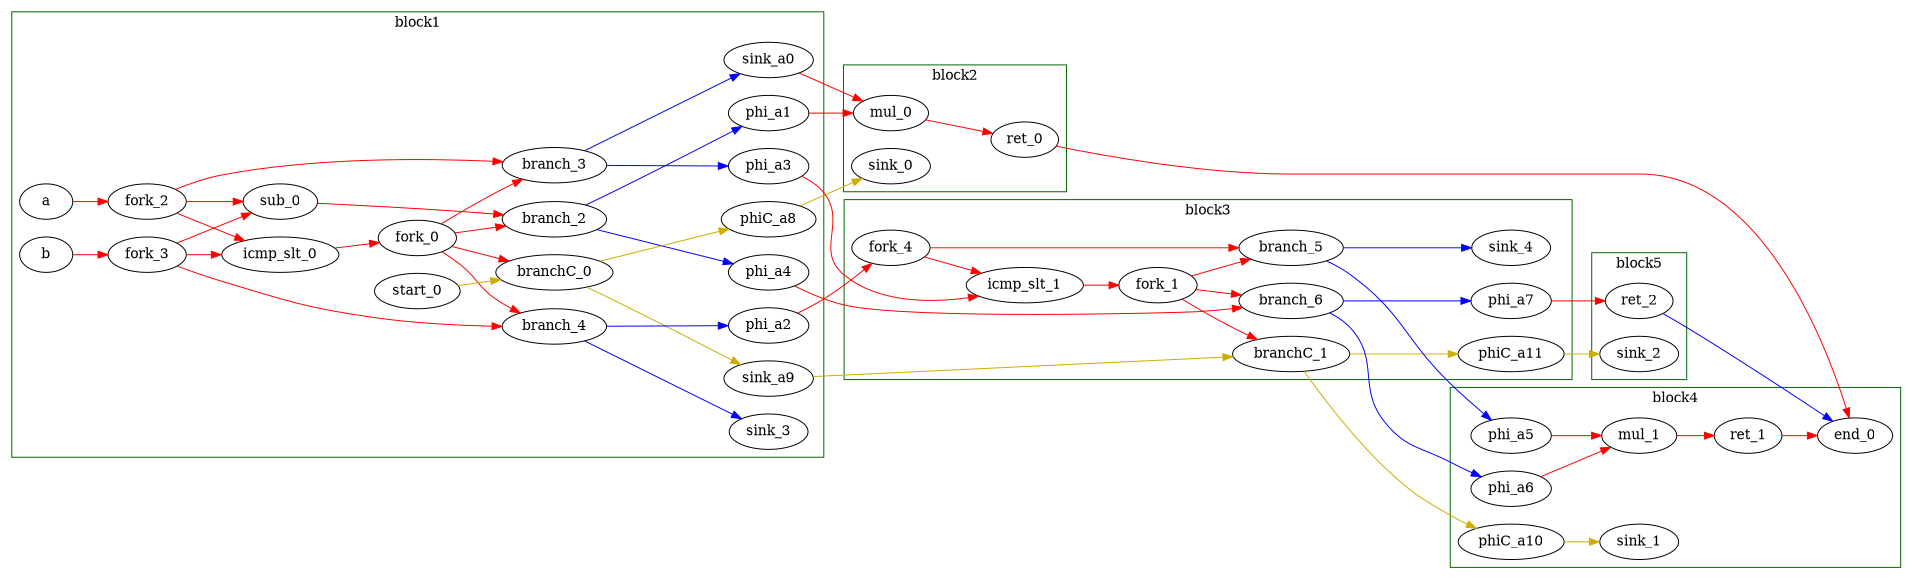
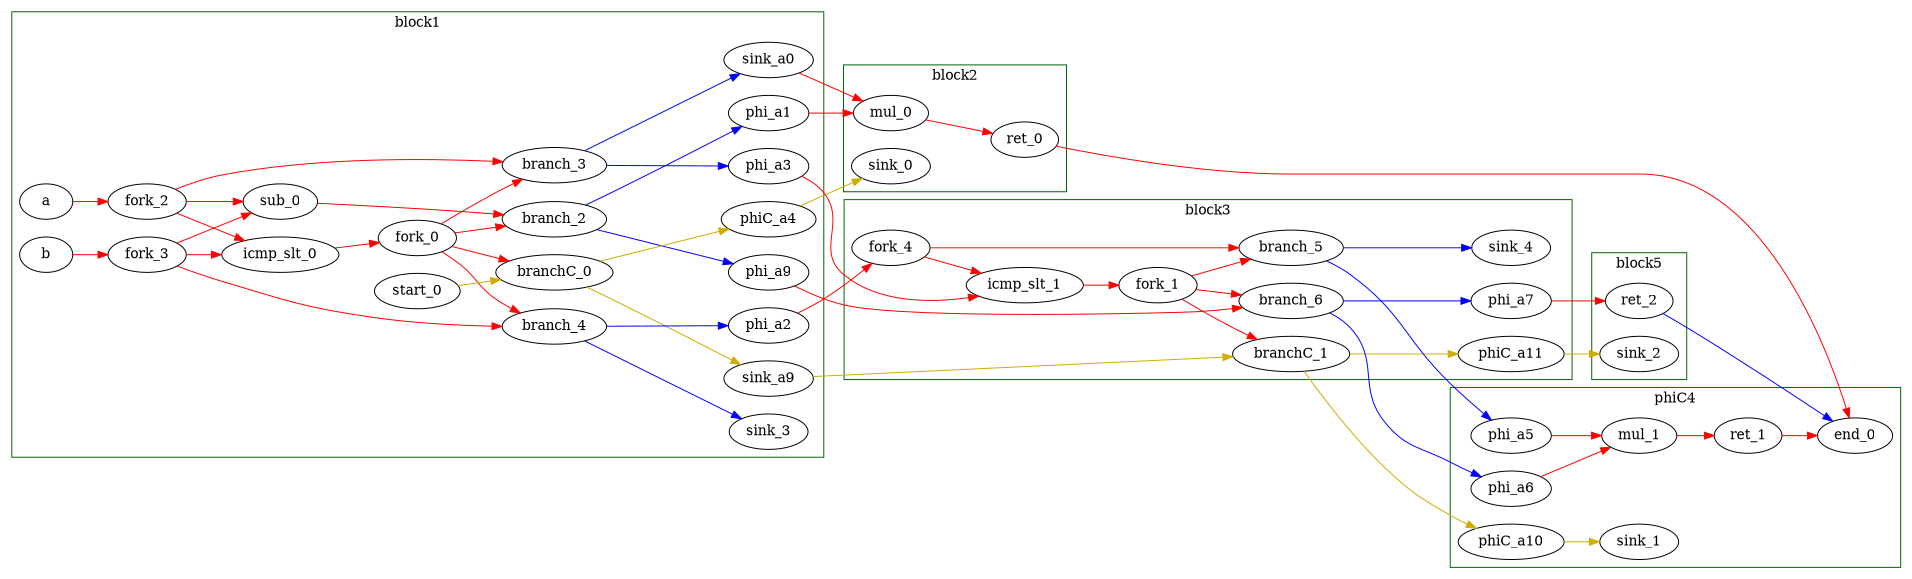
(769, 219) -> (769, 219)
(769, 272) -> (769, 272)
(1676, 399) -> (1676, 399)
